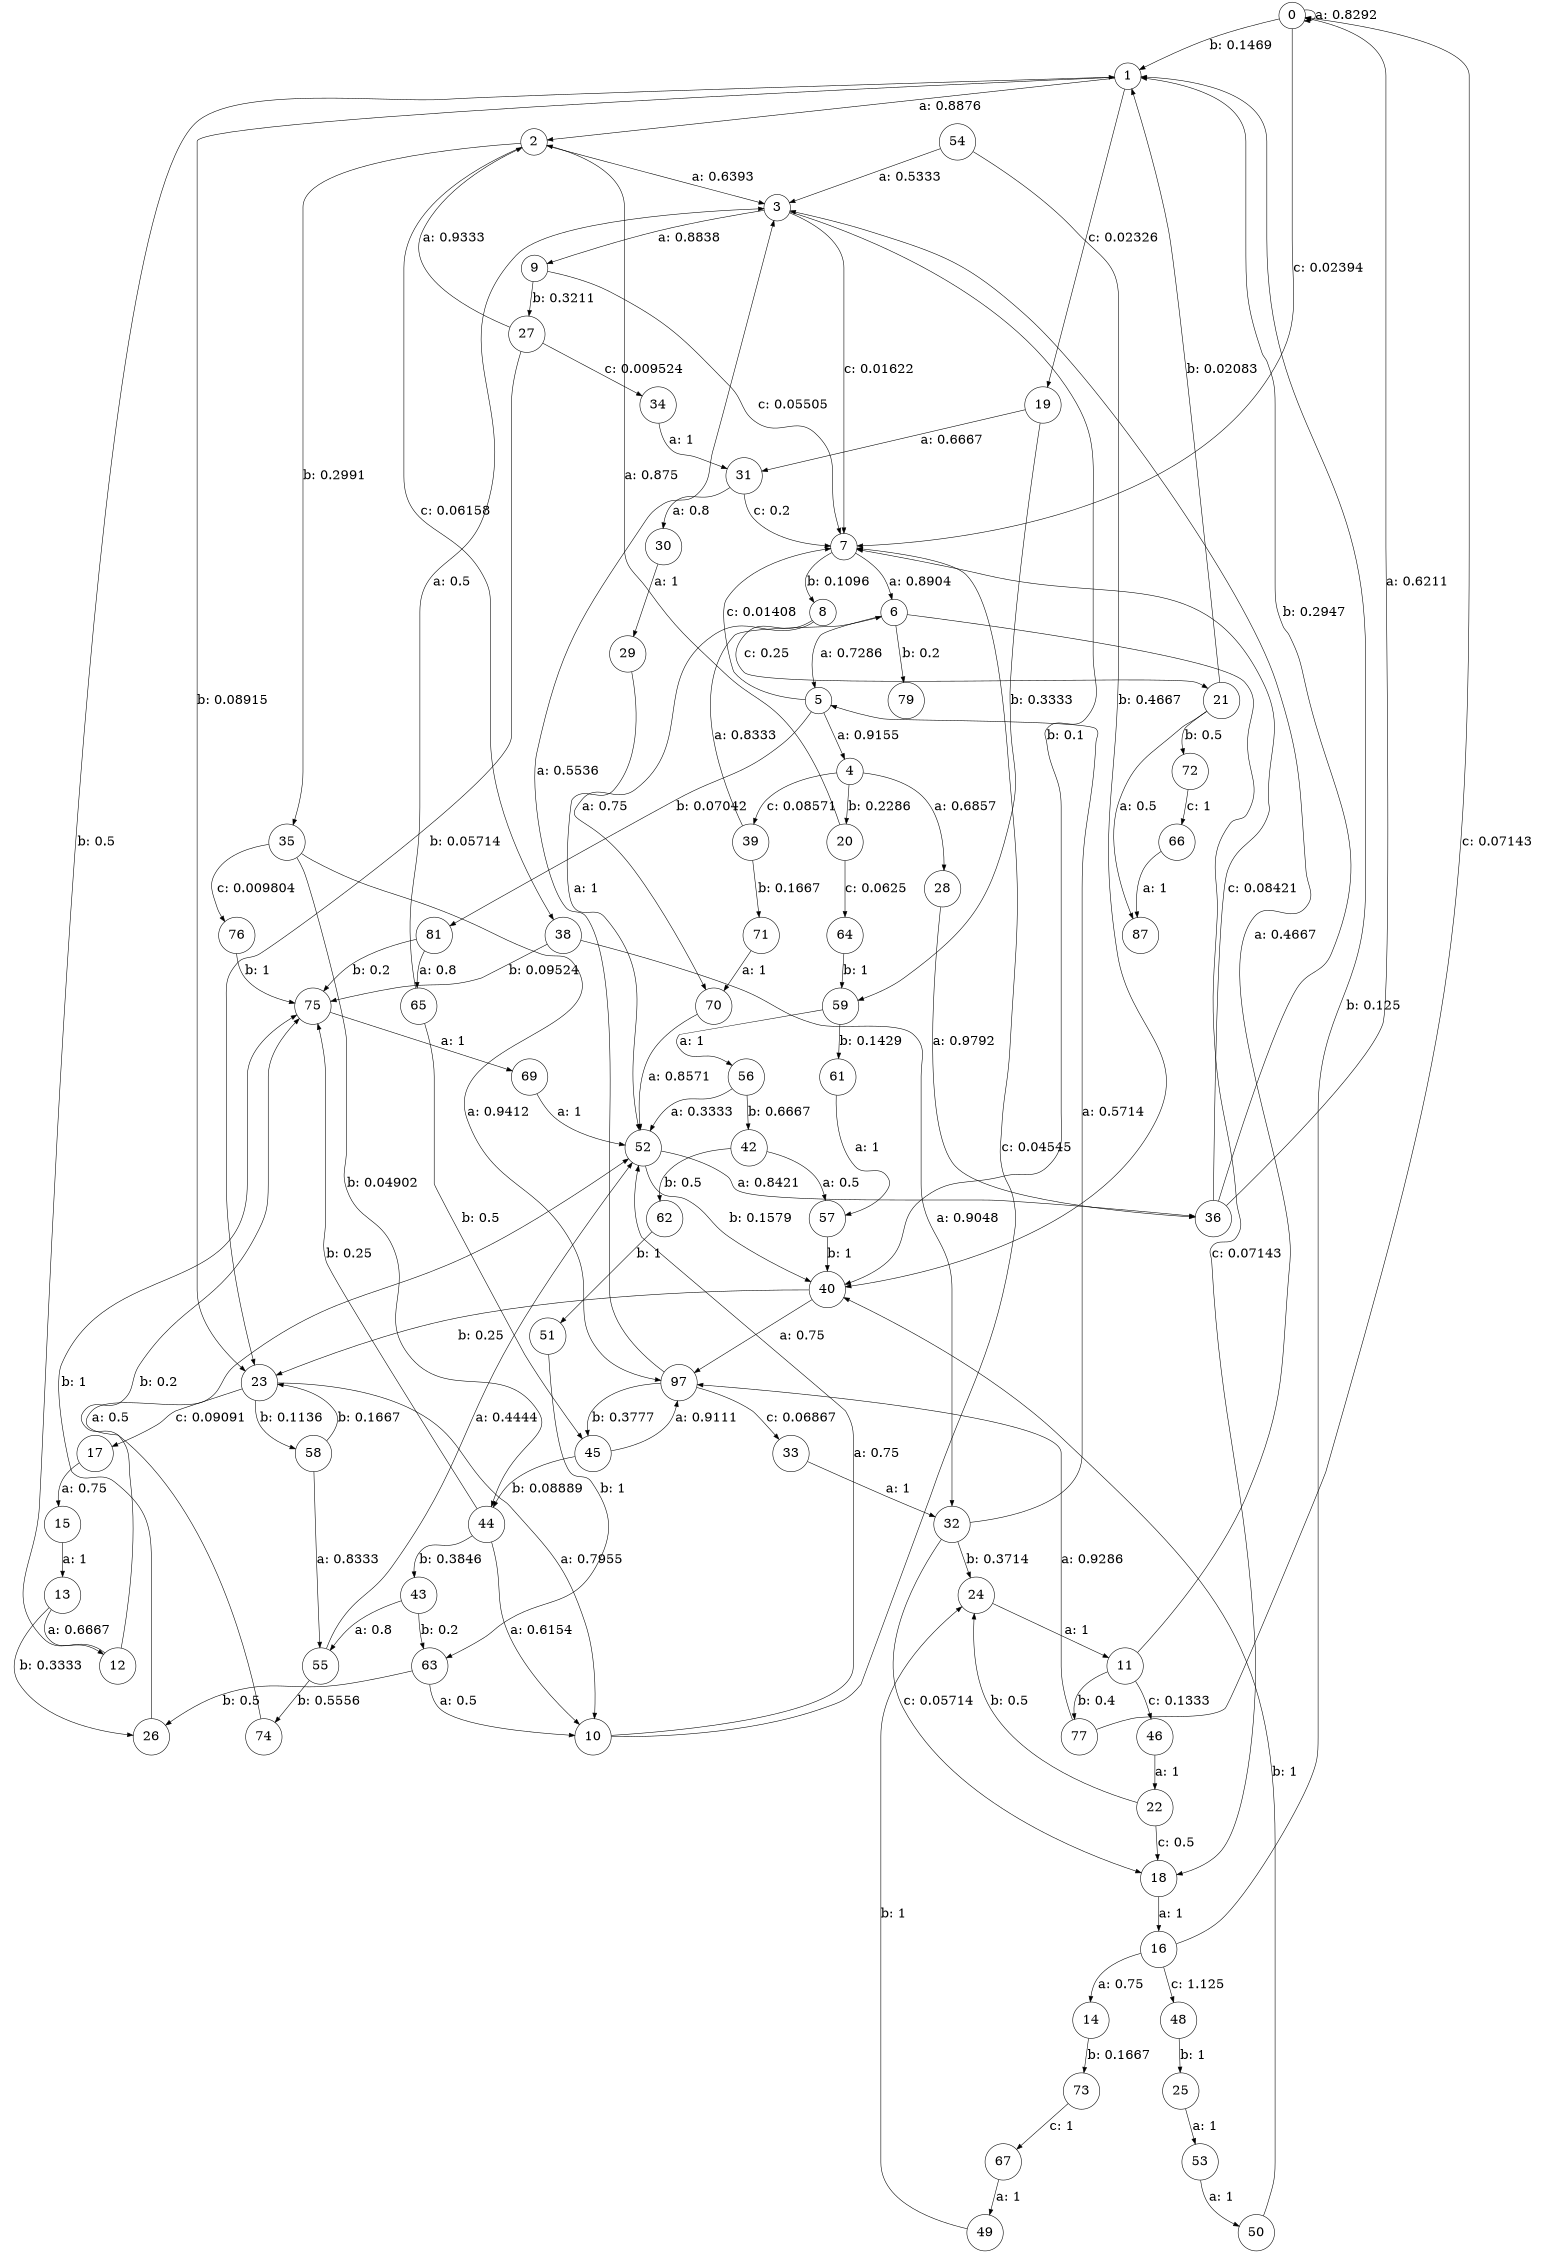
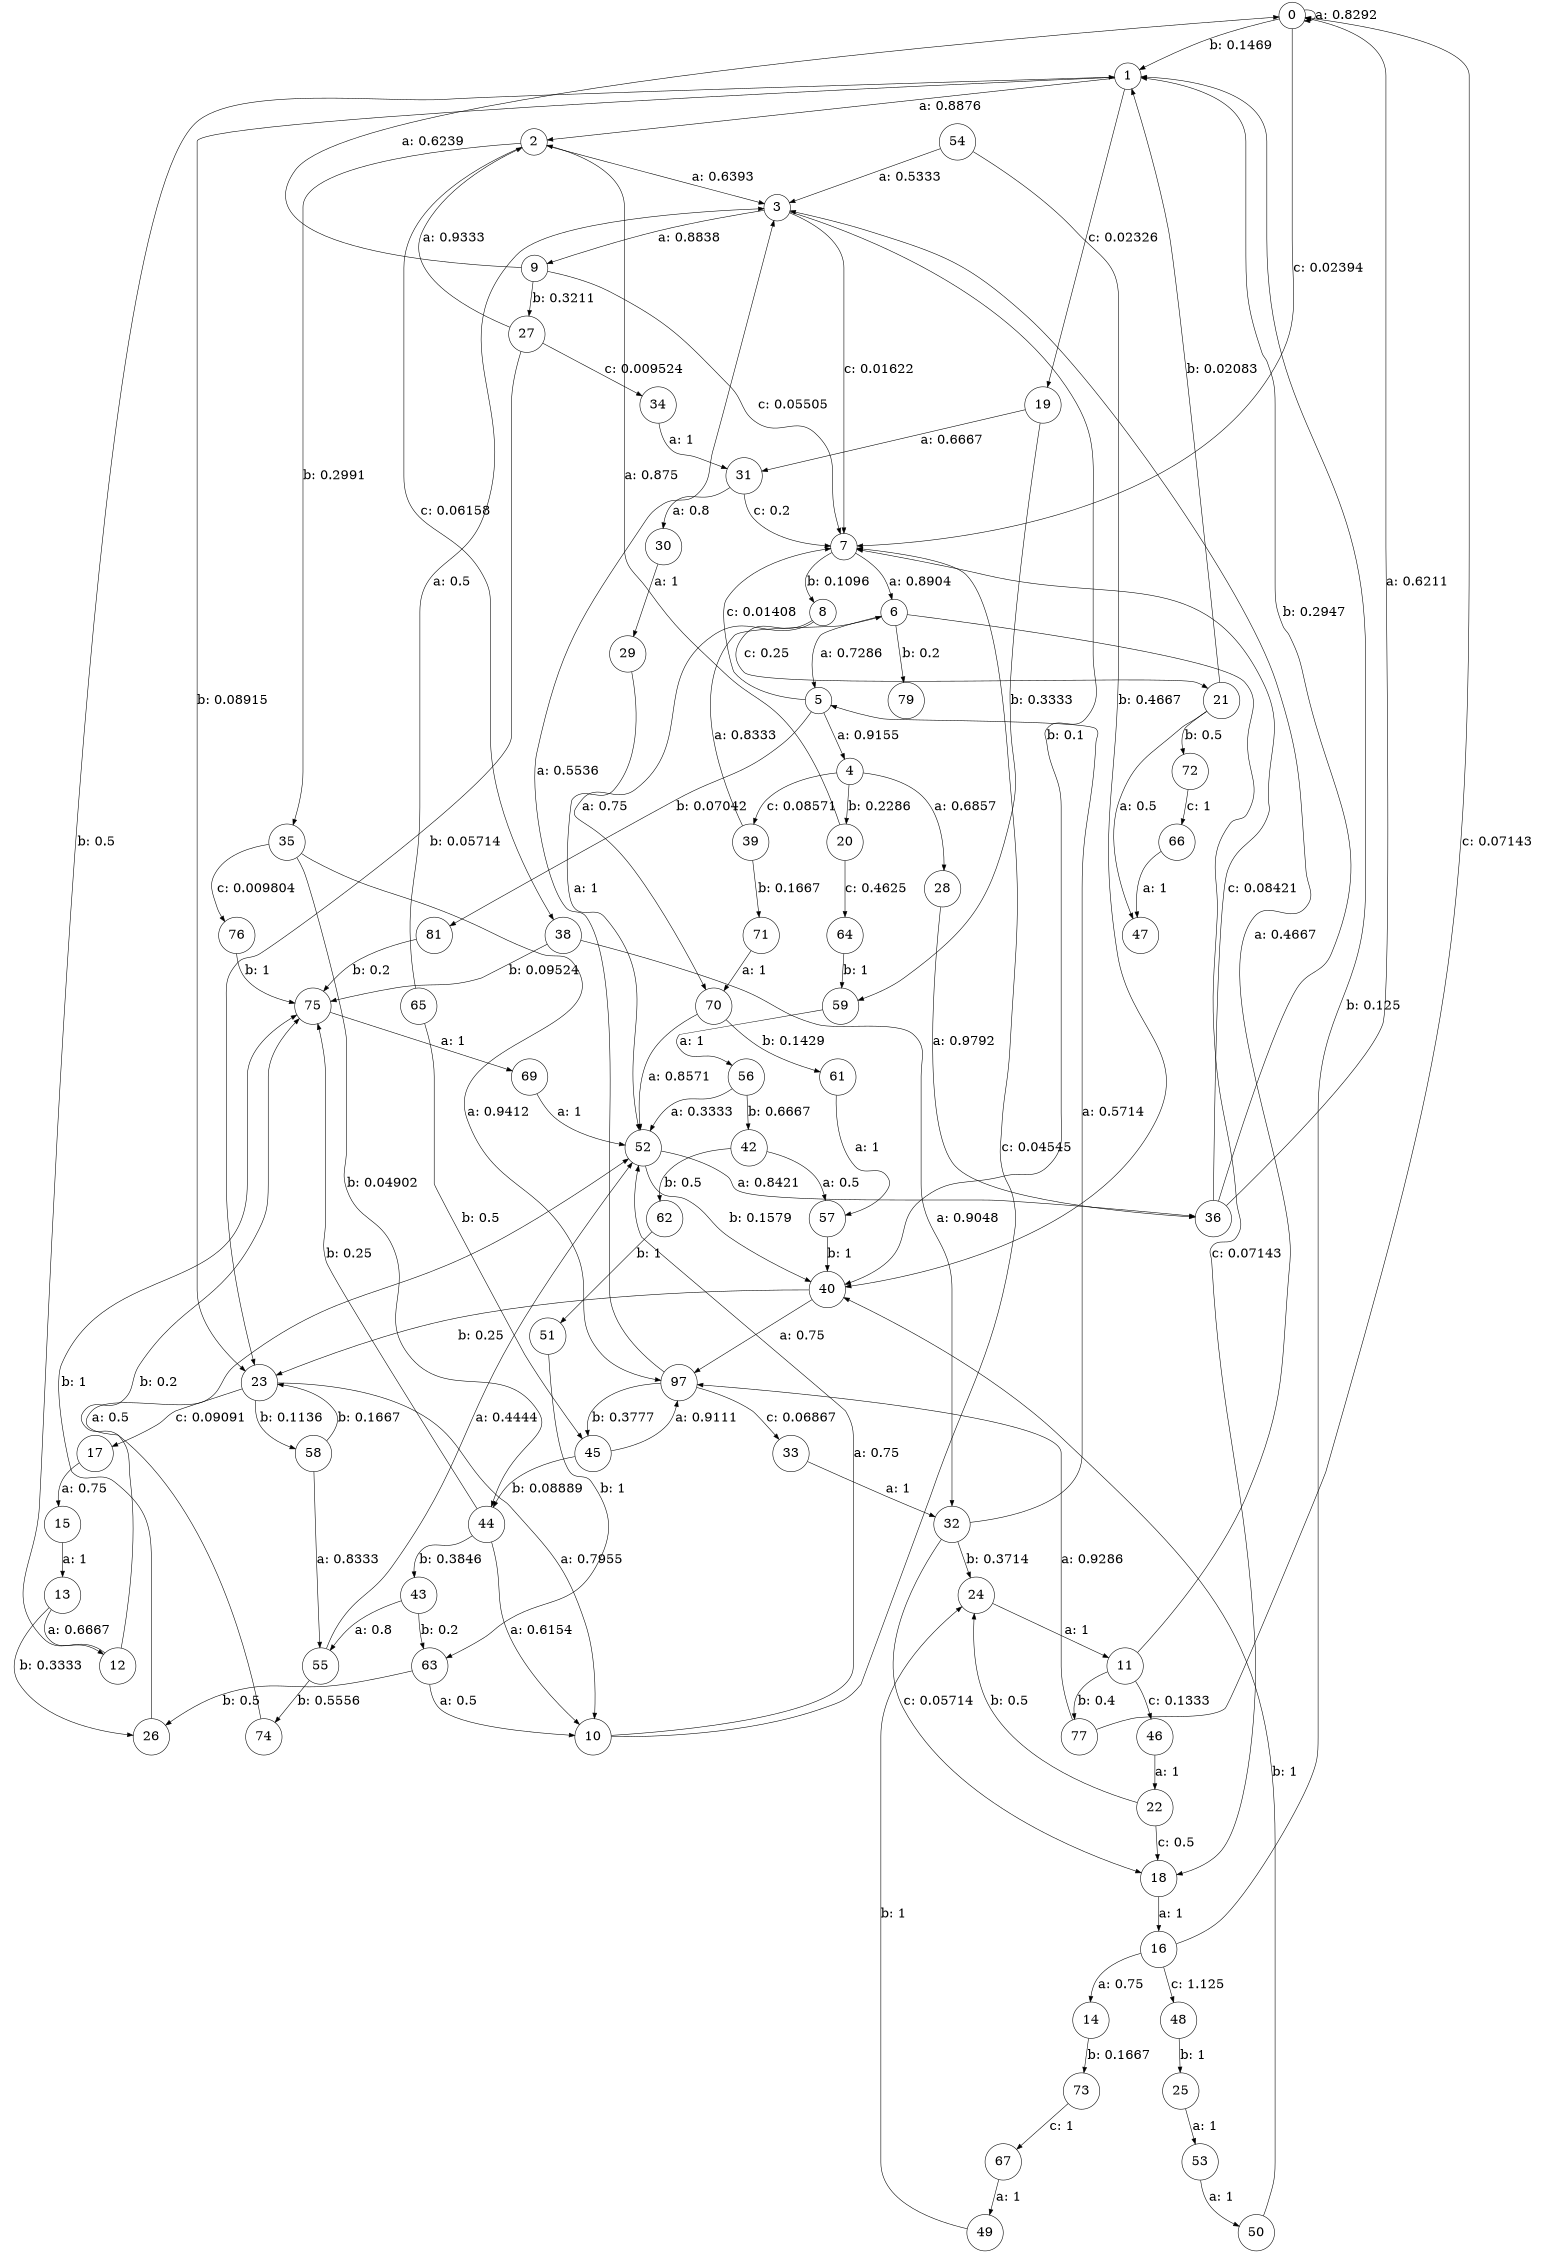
none -> (636, 83)
(882, 889) -> (882, 889)
(1141, 935) -> (1141, 935)
(419, 966) -> none
(839, 1039) -> (767, 1051)
